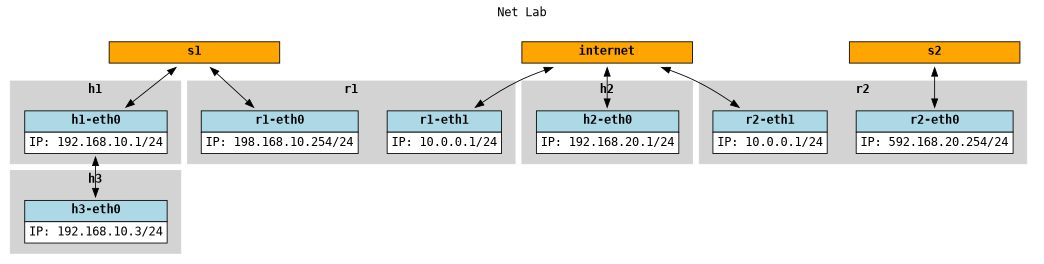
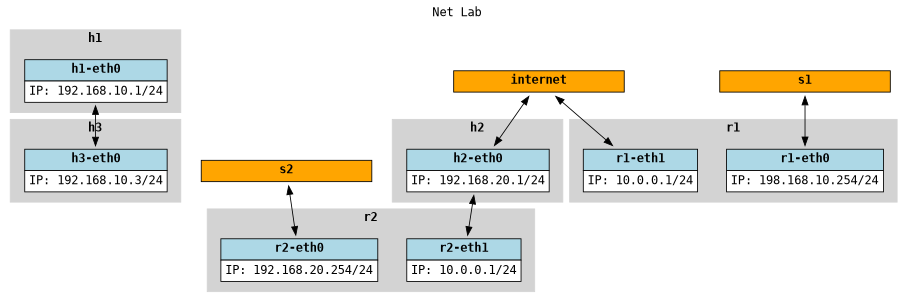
(151, 87) -> none
(707, 87) -> (471, 215)
(935, 142) -> (299, 270)
